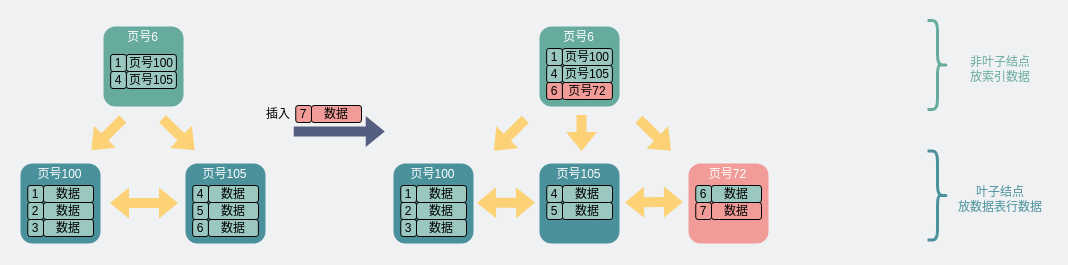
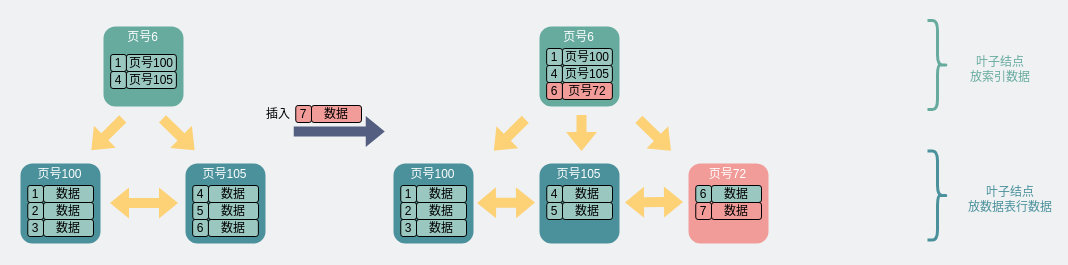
(1001, 70) -> (1001, 70)
(1000, 200) -> (1010, 200)
